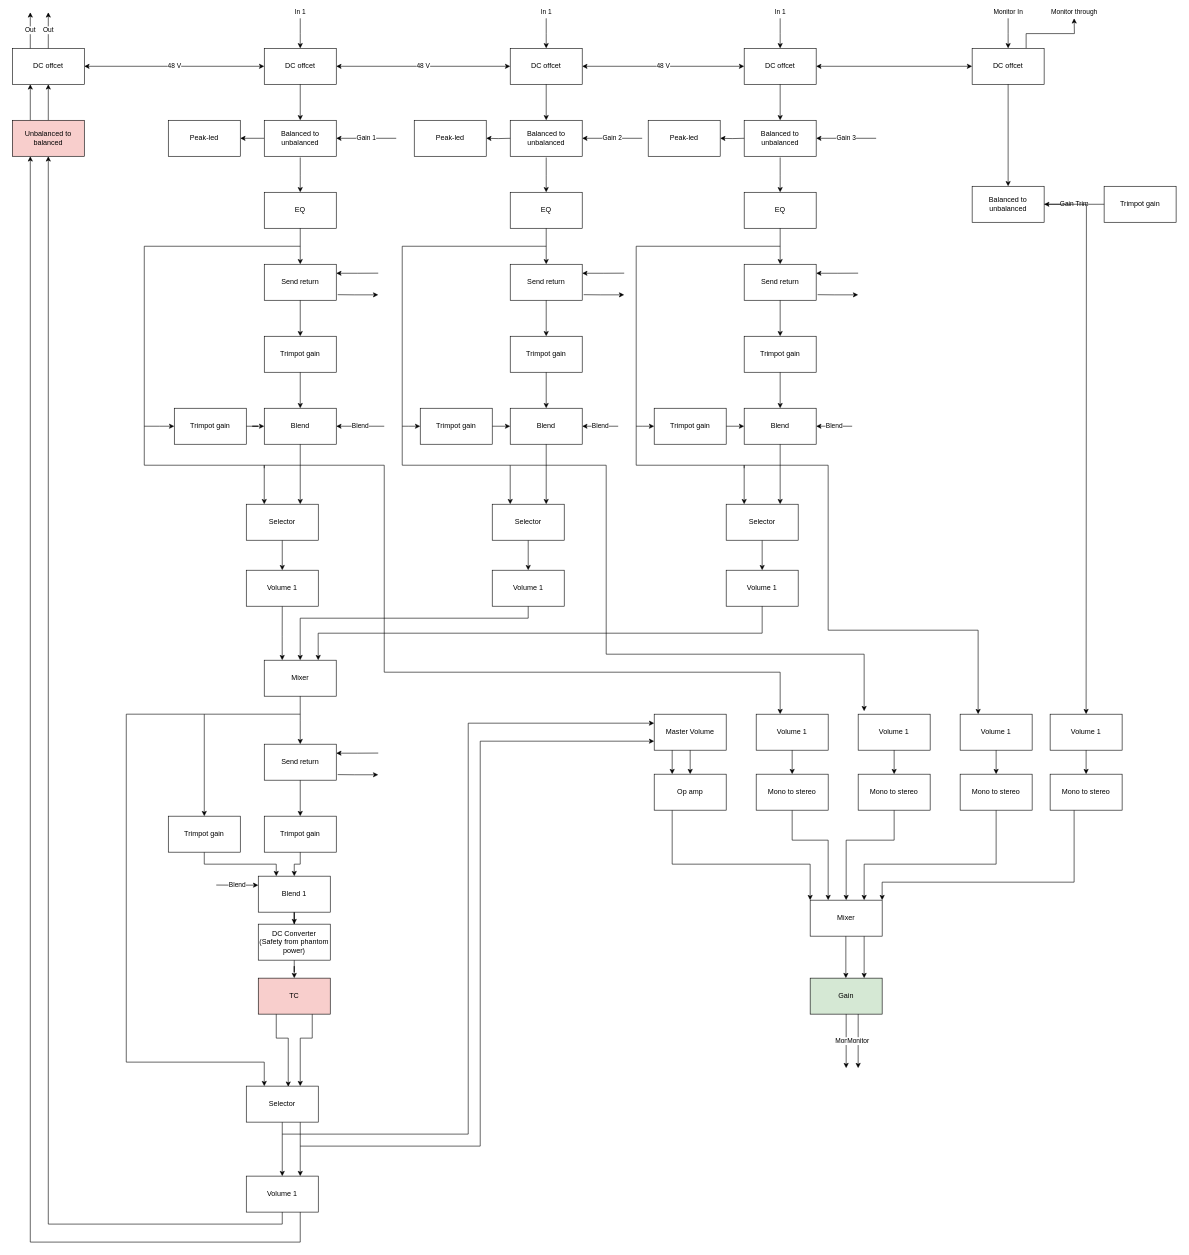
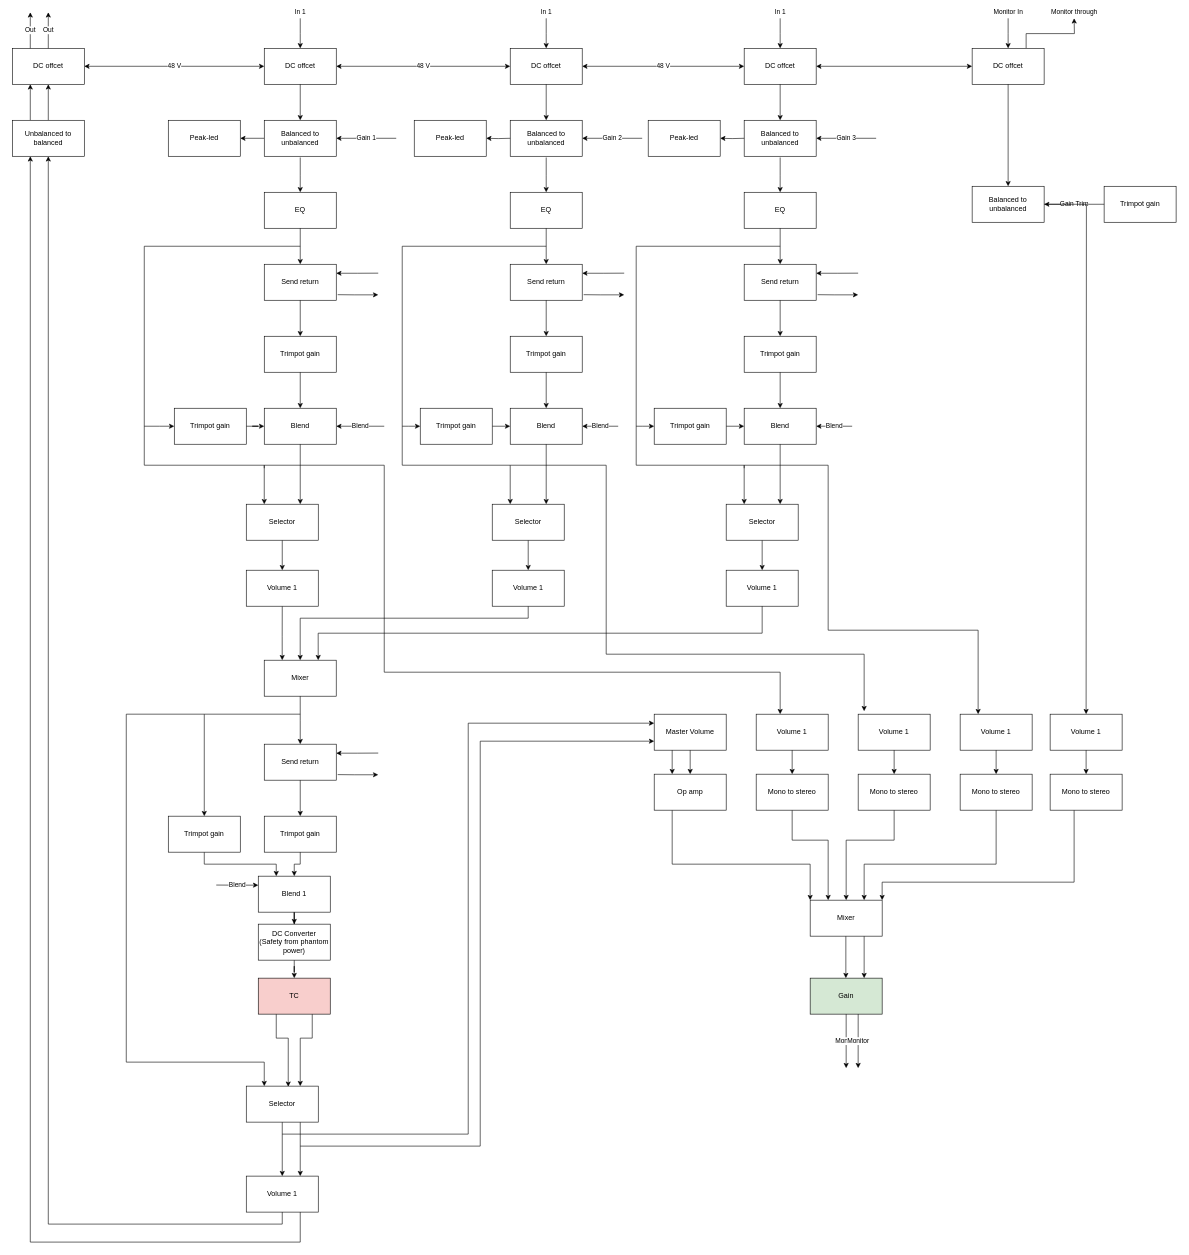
(48, 138) -> (48, 138)
